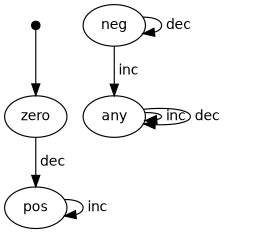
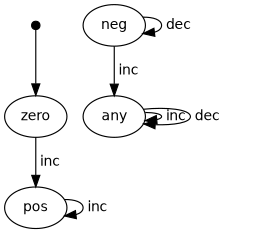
(53, 162) -> (50, 162)
